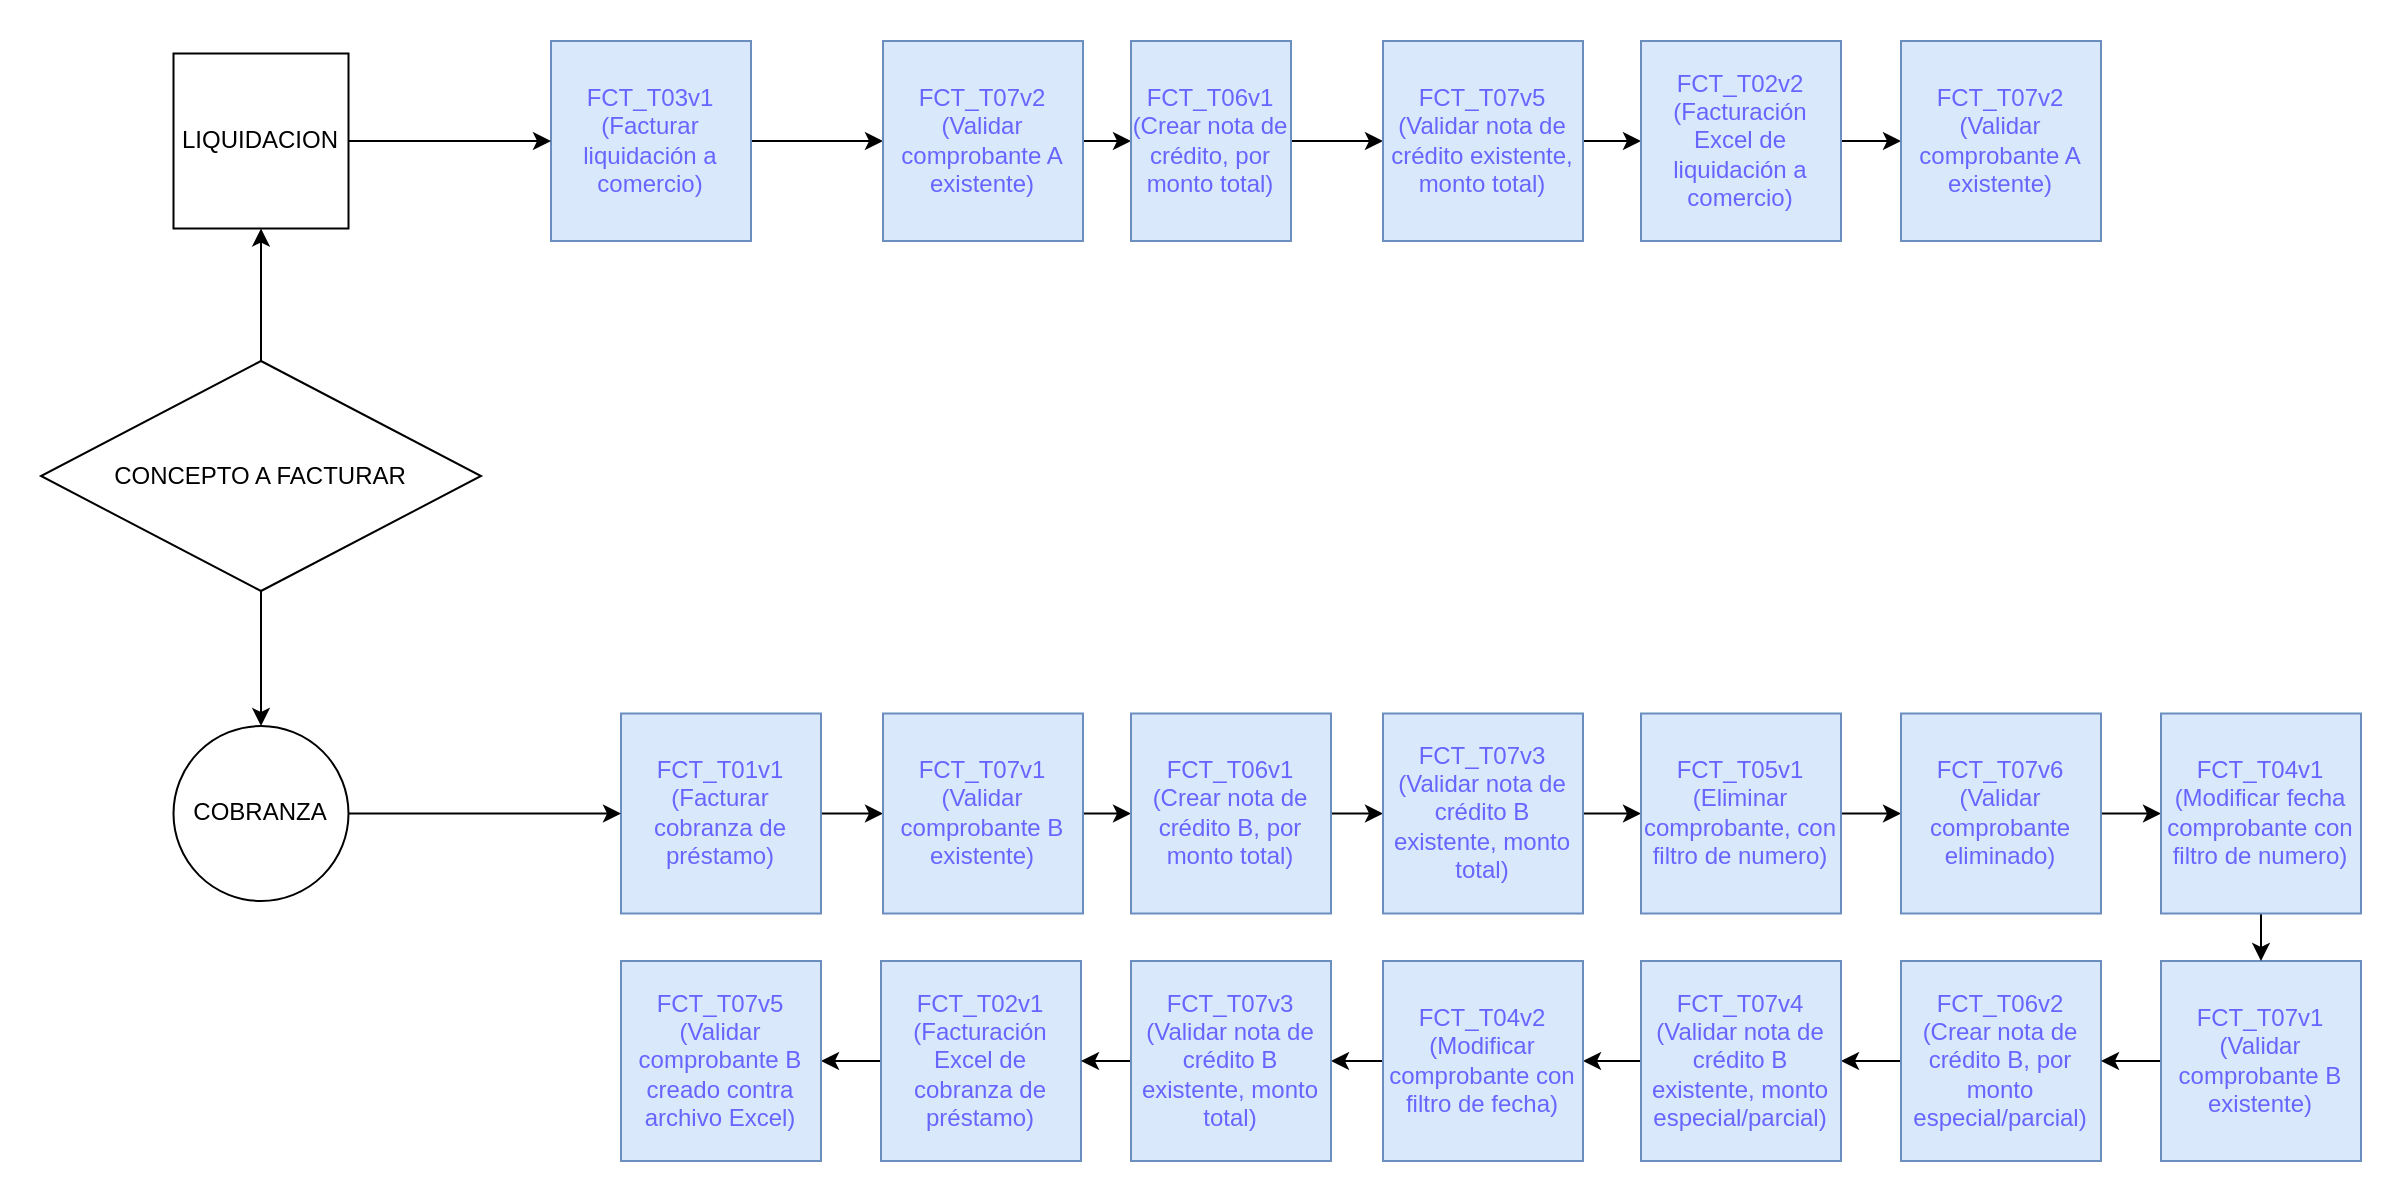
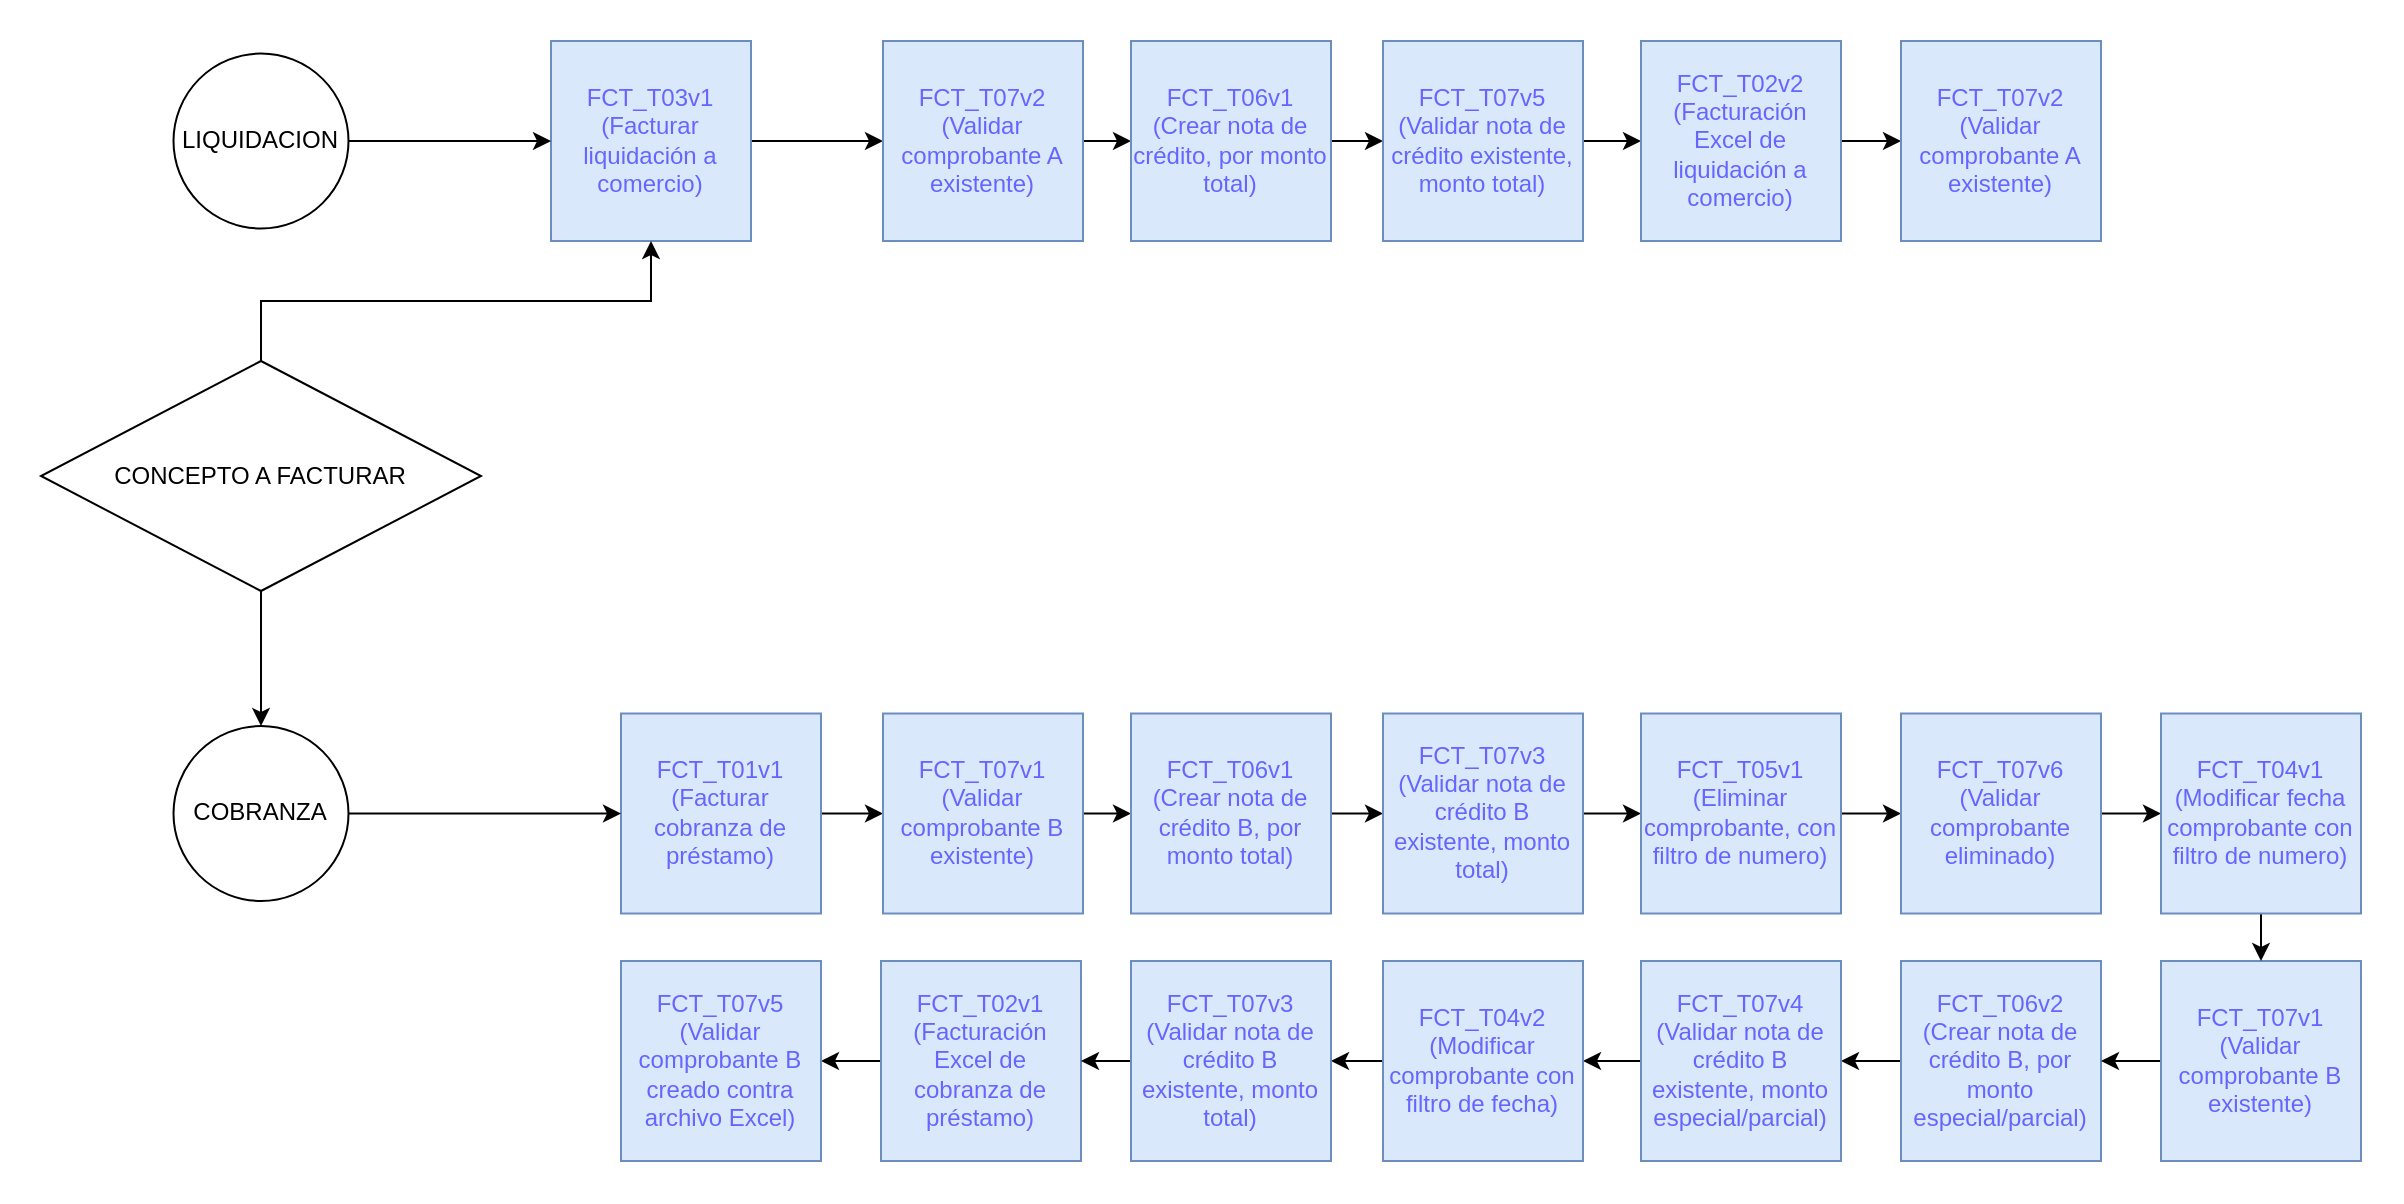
(261, 141) -> (261, 141)
(1211, 141) -> (1231, 141)
(261, 272) -> (478, 301)
